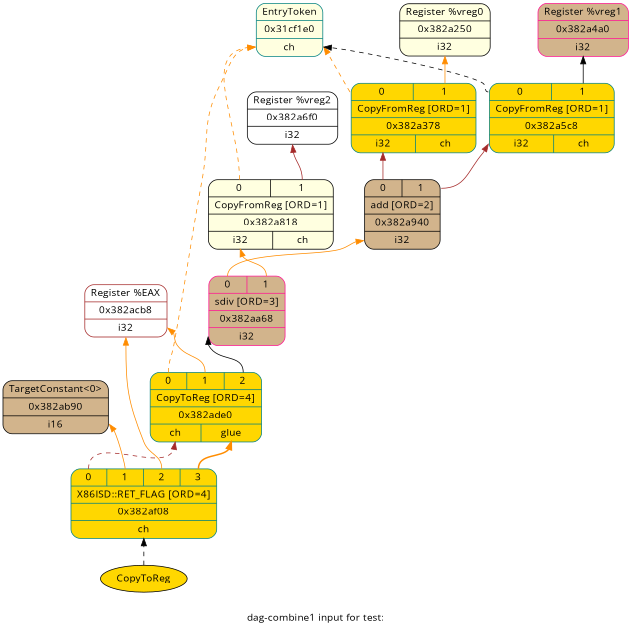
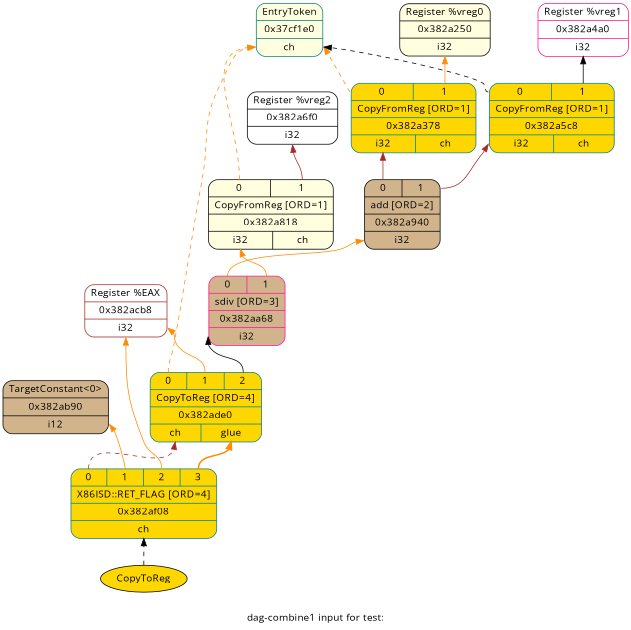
(290, 29) -> (290, 29)
(583, 30) -> (583, 30)
(56, 424) -> (56, 424)
